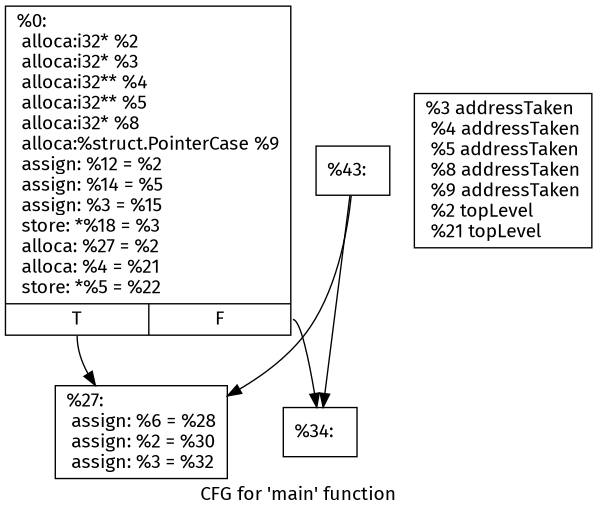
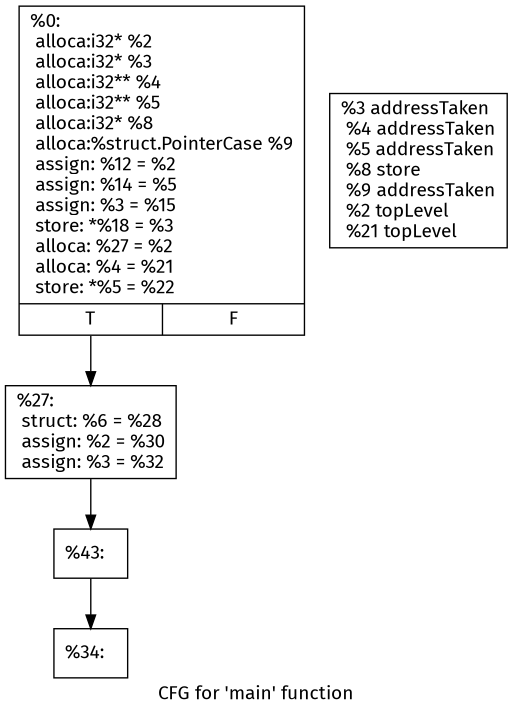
(503, 170) -> (381, 170)
(321, 308) -> (91, 497)
(307, 355) -> none
(141, 421) -> (89, 421)
